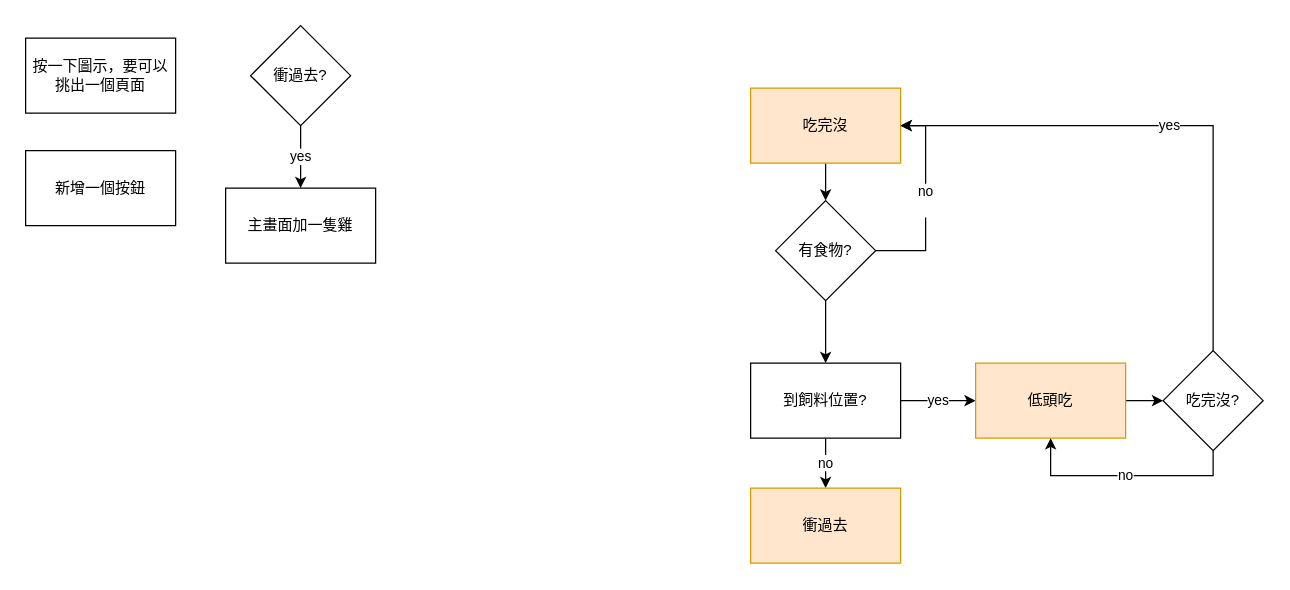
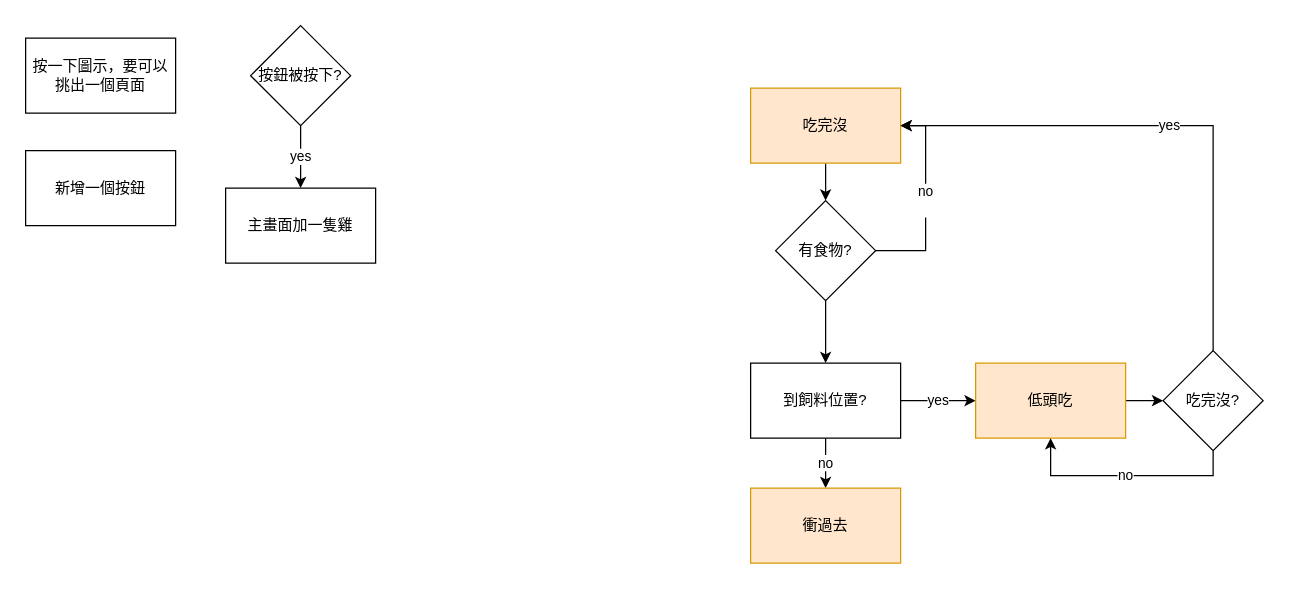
(301, 76) -> (301, 76)
